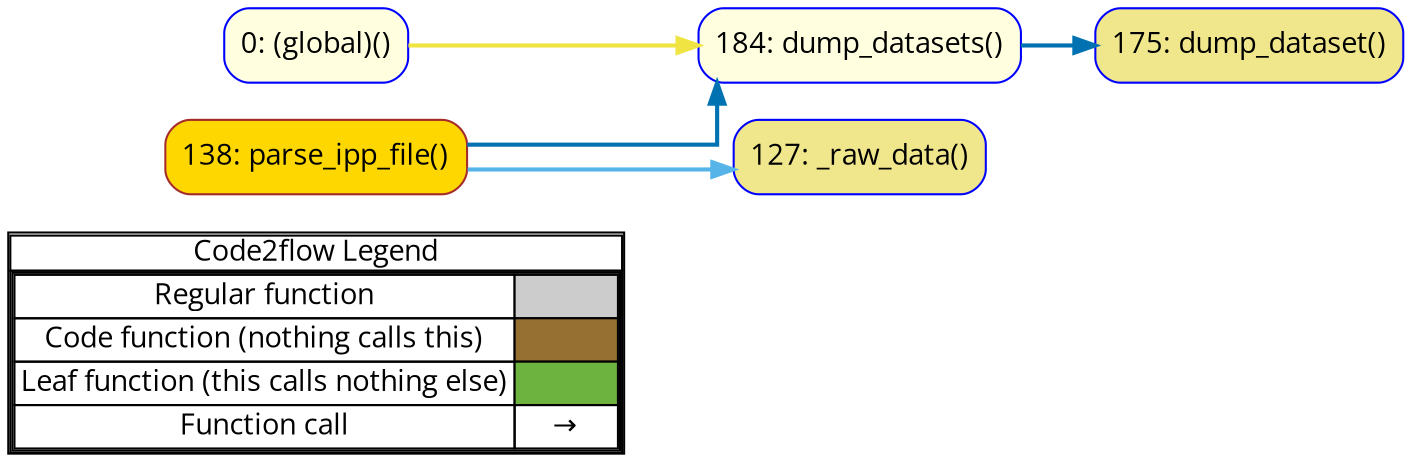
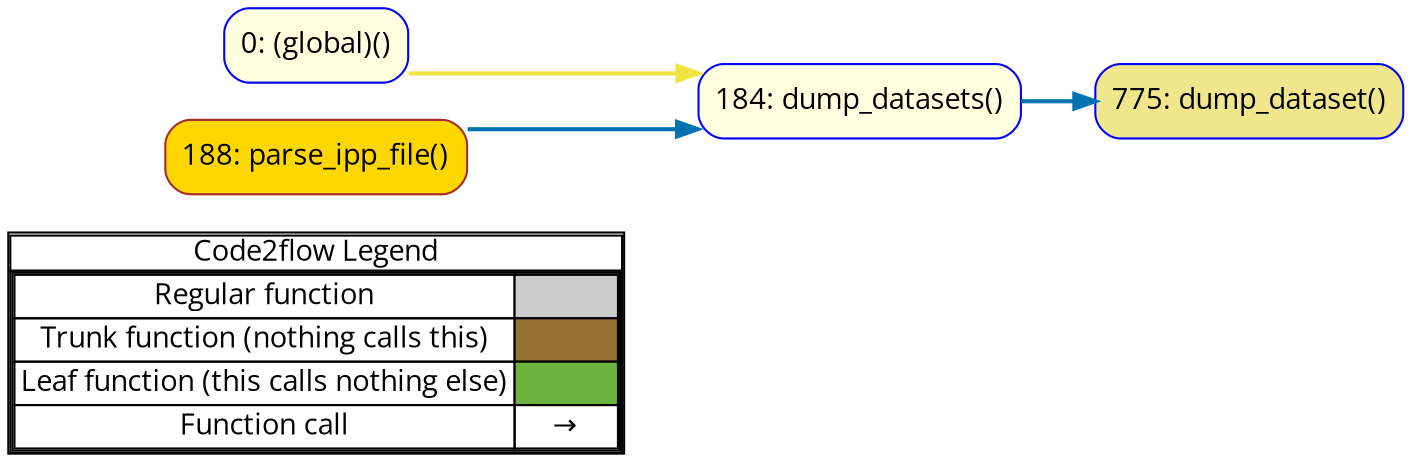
(1249, 45) -> (1249, 101)
(316, 157) -> (316, 157)
(860, 157) -> none
(265, 339) -> (265, 339)
